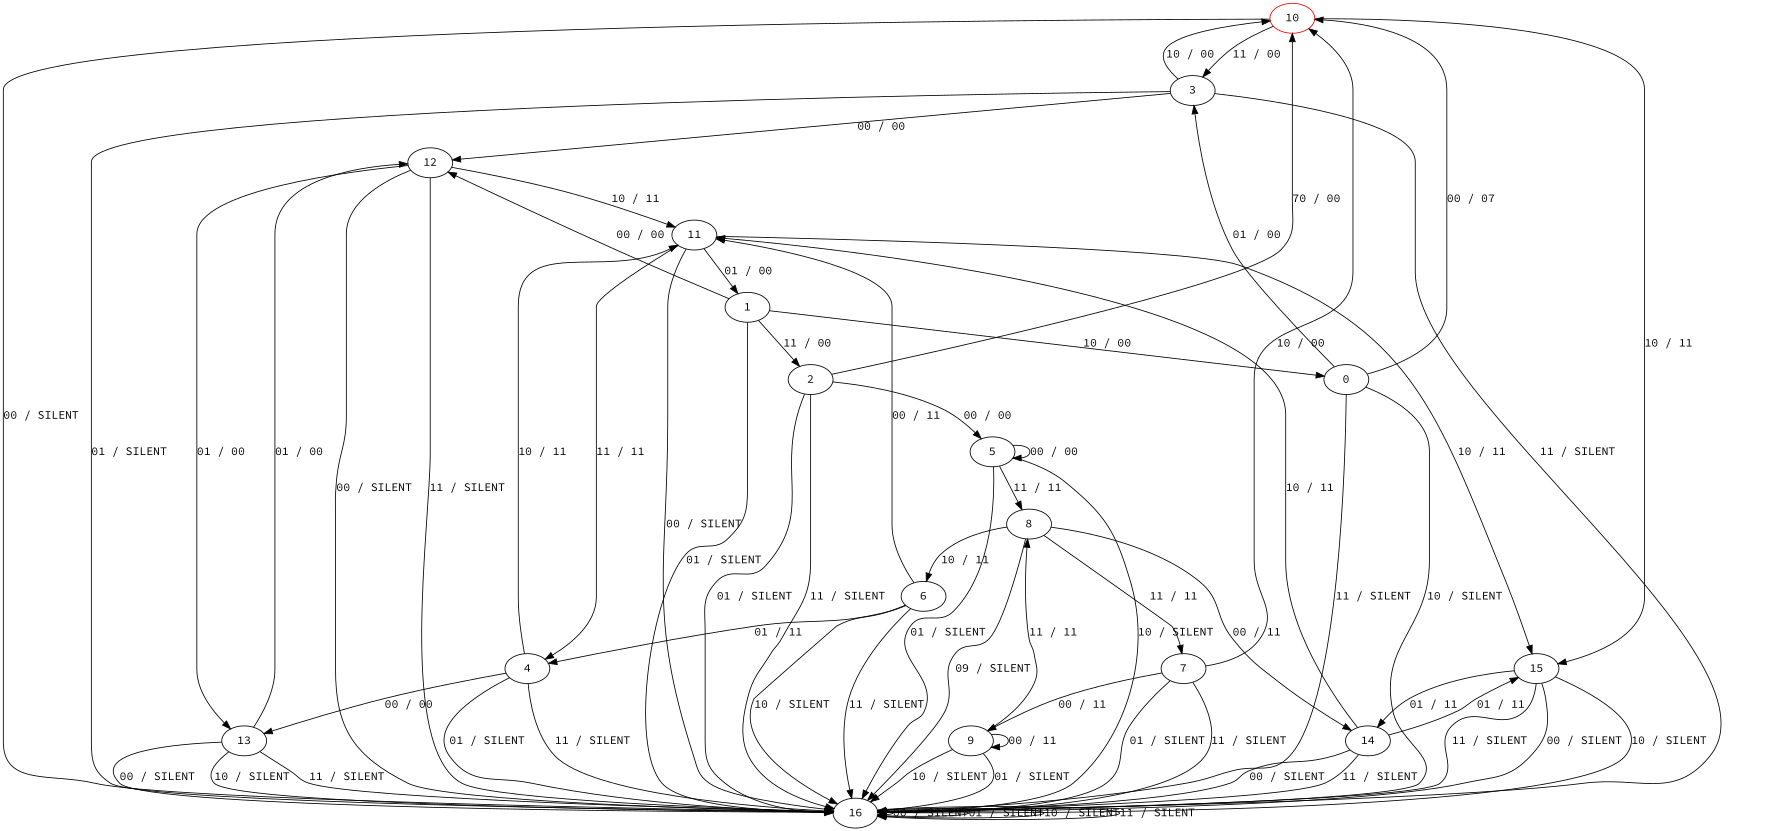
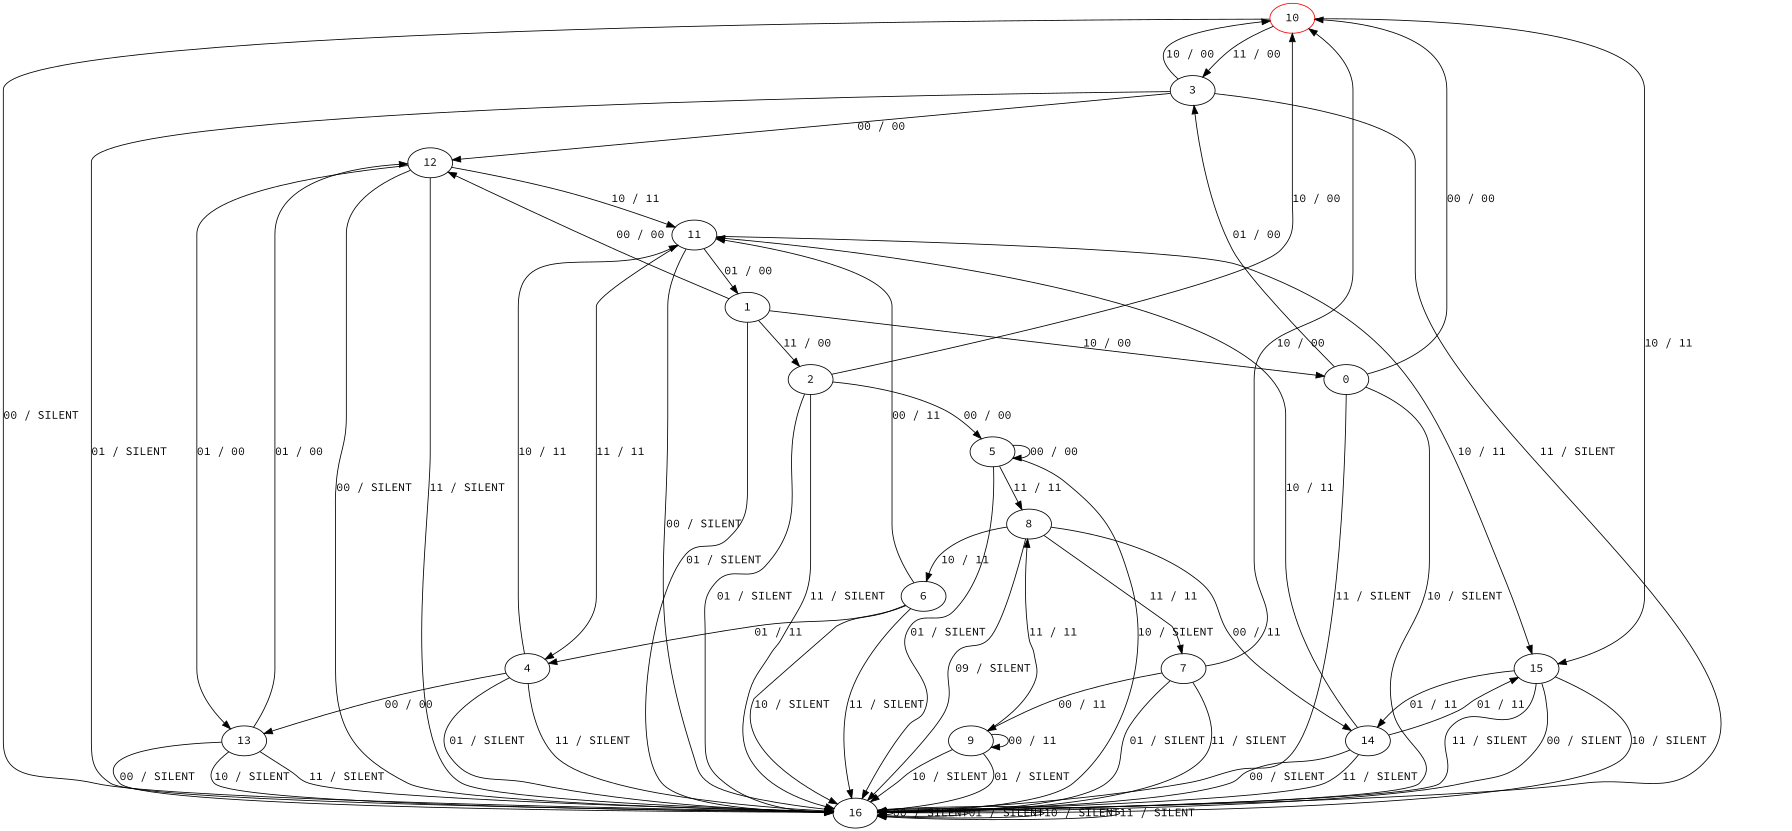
(1316, 199) -> (1316, 199)
(1471, 199) -> (1471, 199)
